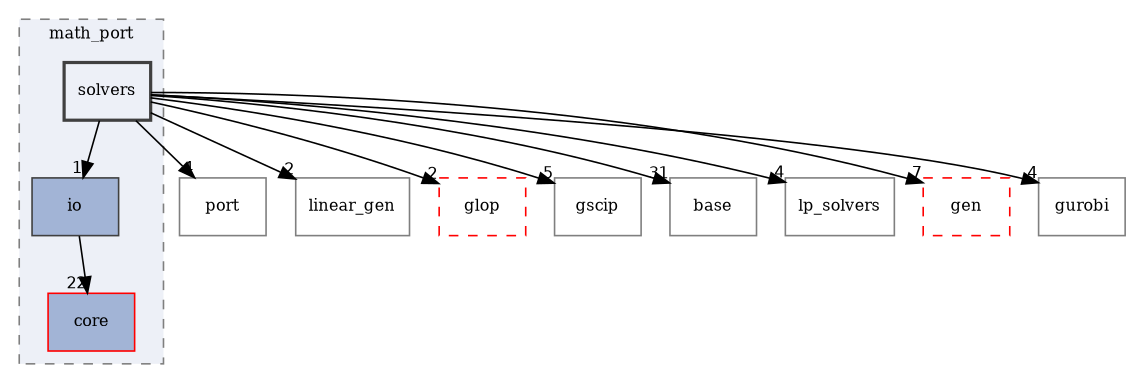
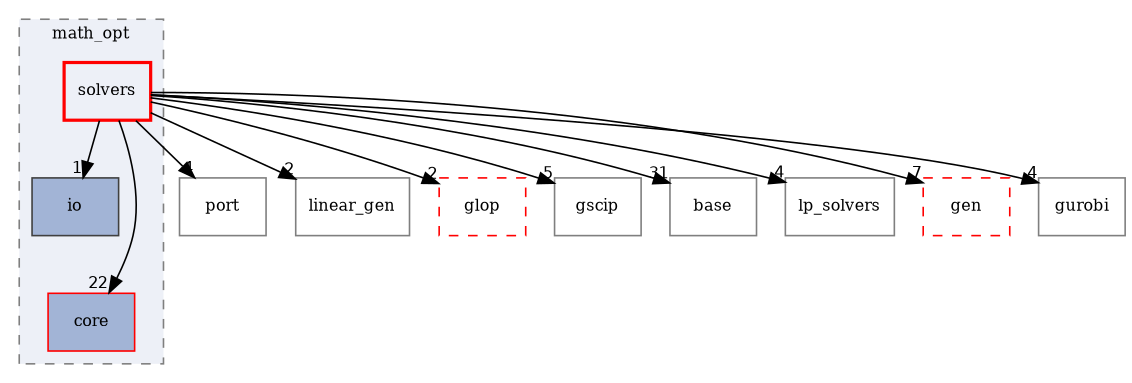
(91, 34) -> (91, 34)
(107, 91) -> (107, 91)
(82, 257) -> (136, 200)
